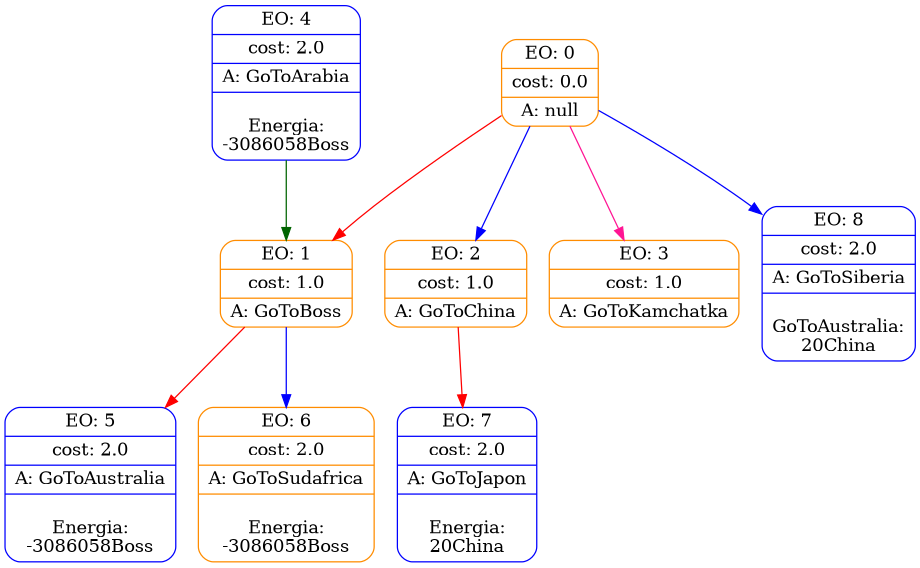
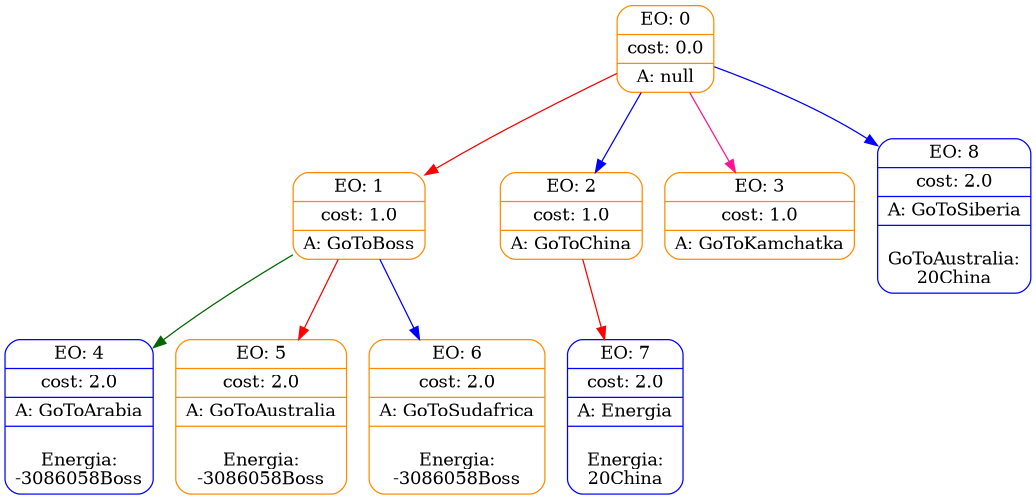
(286, 194) -> (227, 296)
(467, 479) -> (625, 411)
(90, 485) -> (261, 417)
